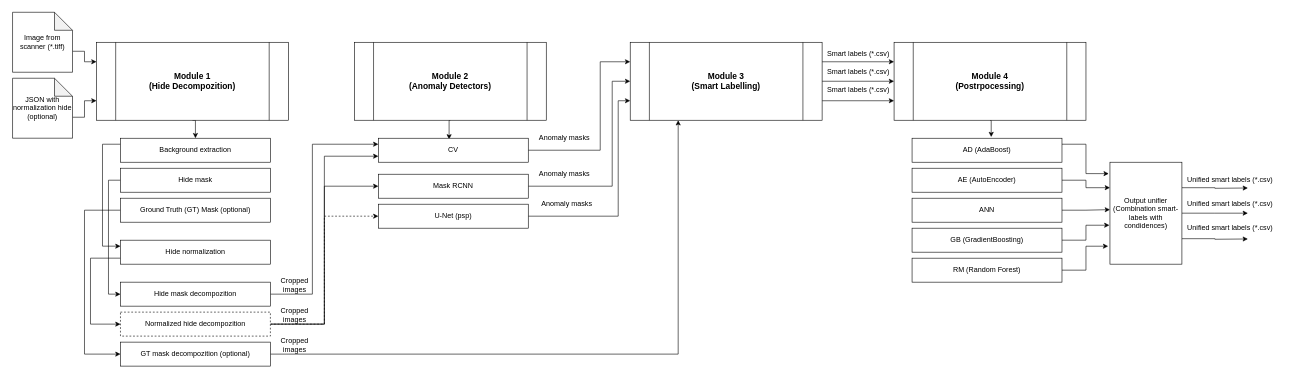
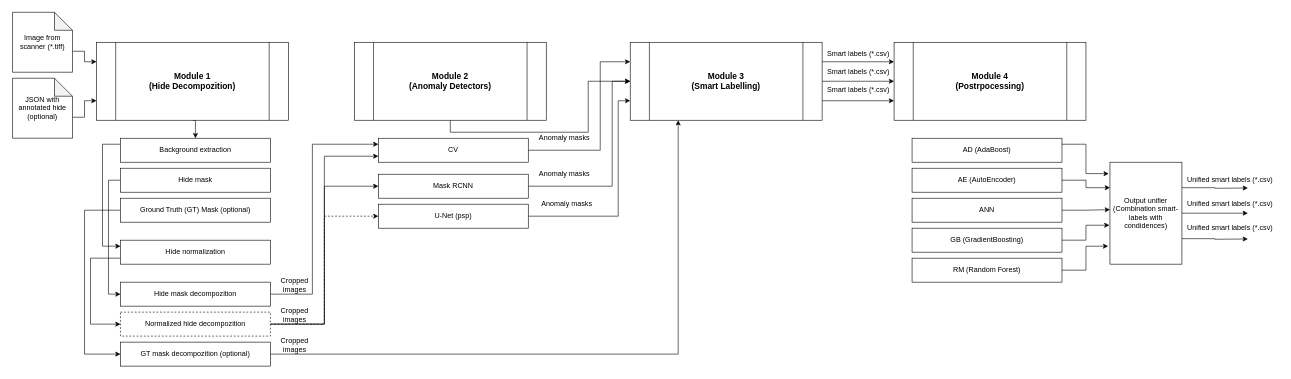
(42, 108) -> (42, 108)
(992, 131) -> none
(449, 132) -> (549, 132)
